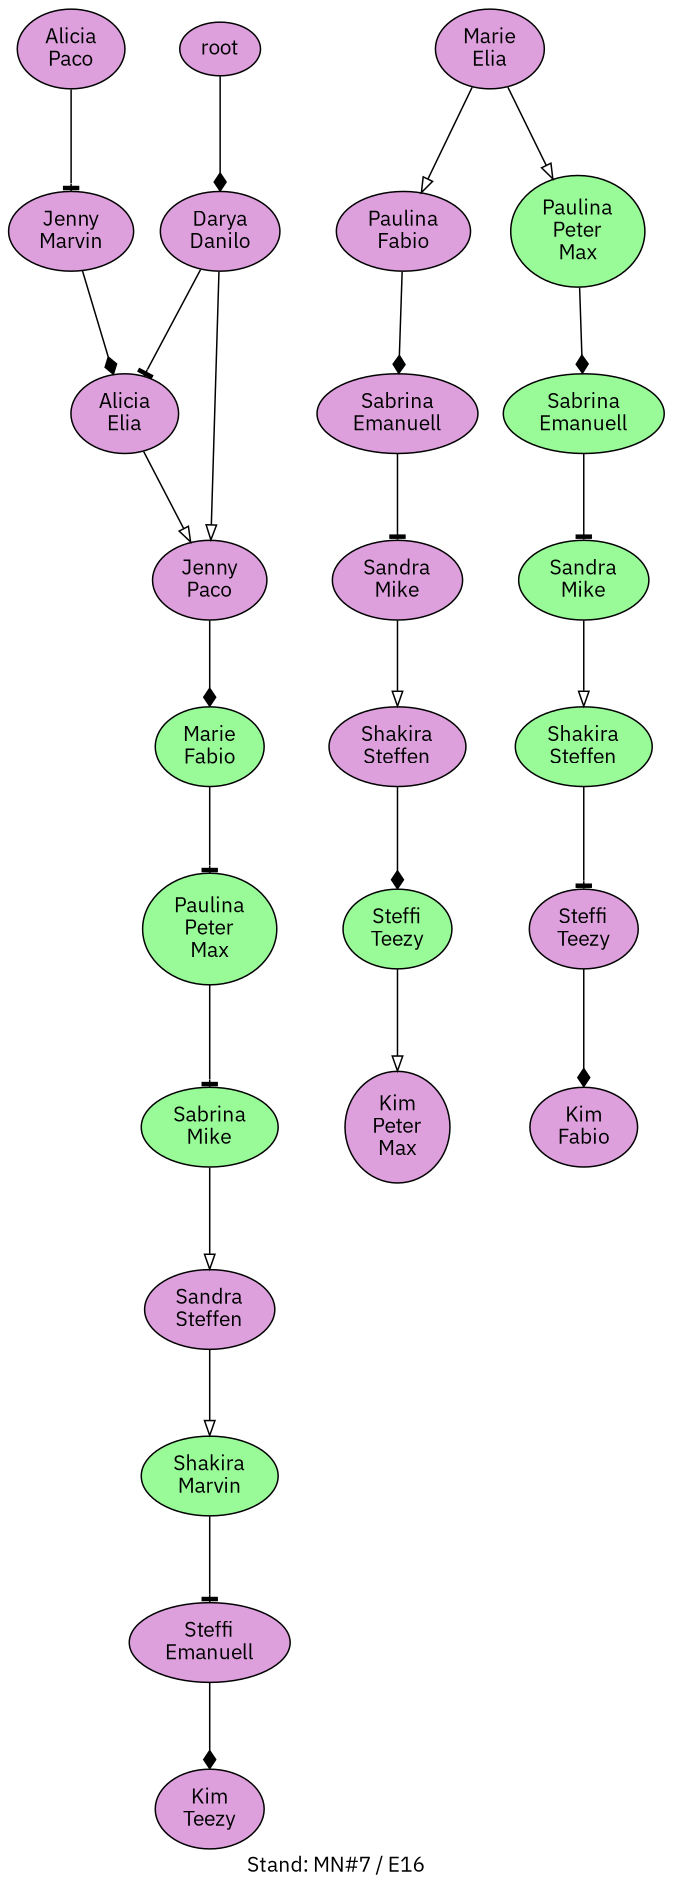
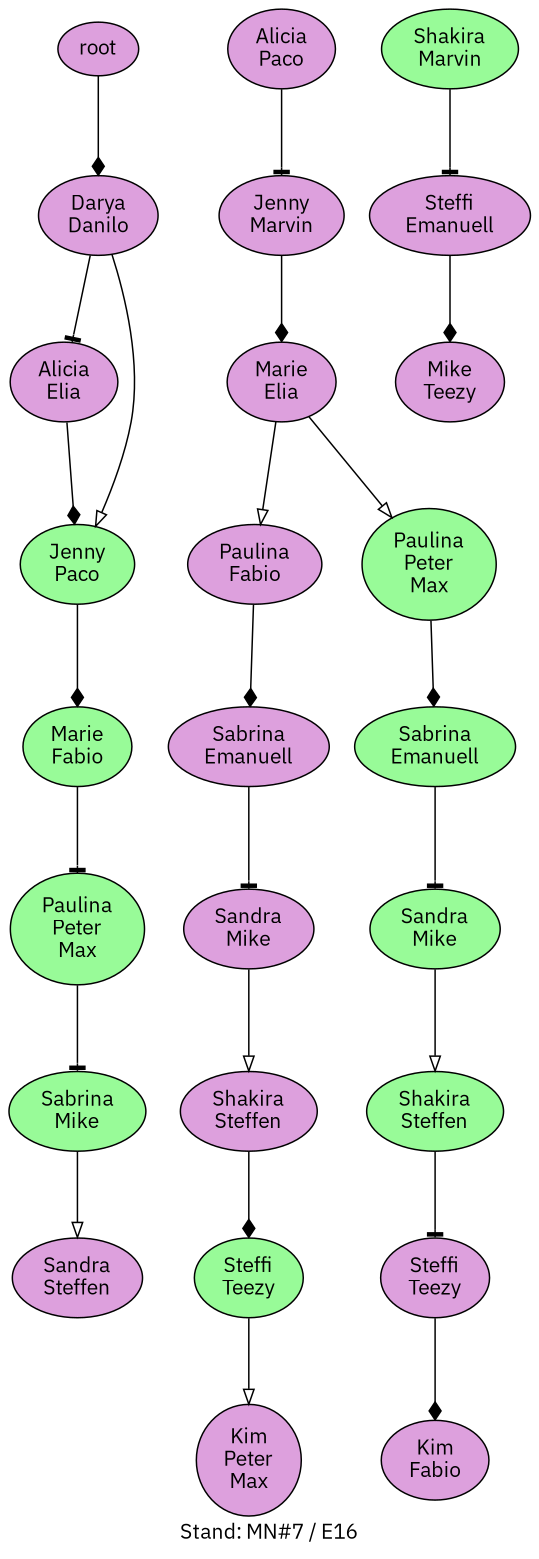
(95, 314) -> (282, 290)
(164, 490) -> (70, 464)
(210, 580) -> (77, 564)
(210, 1385) -> none
(210, 1809) -> (450, 382)
